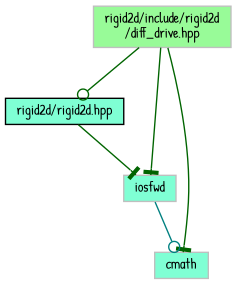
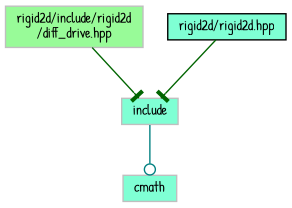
(113, 69) -> none
(186, 146) -> none
(150, 188) -> (150, 111)
